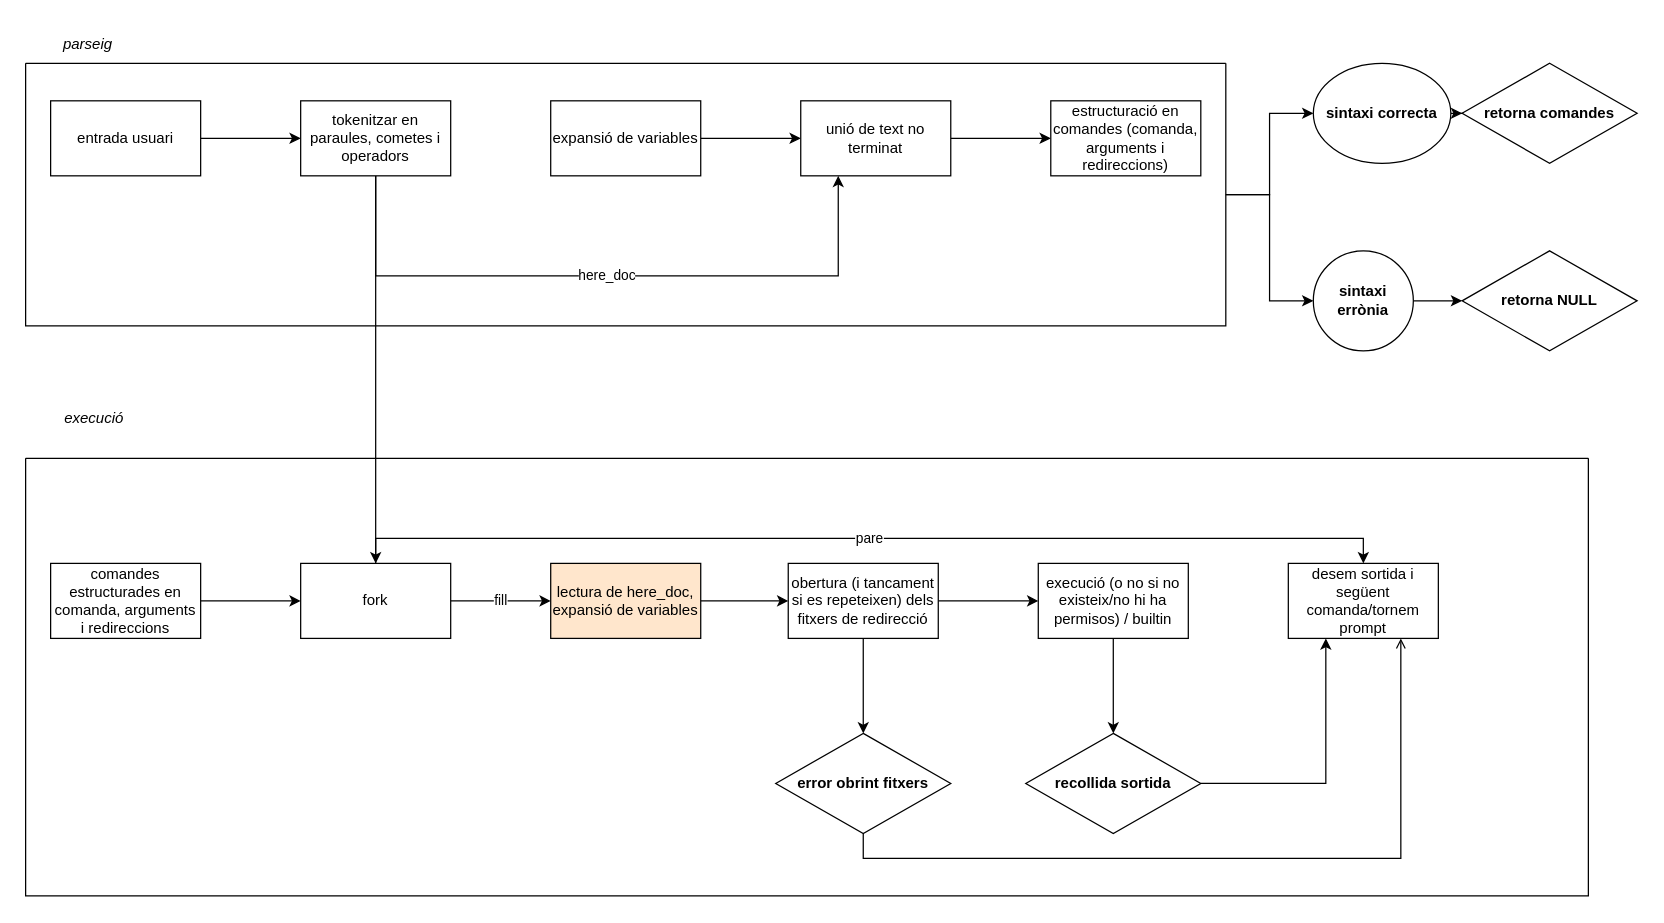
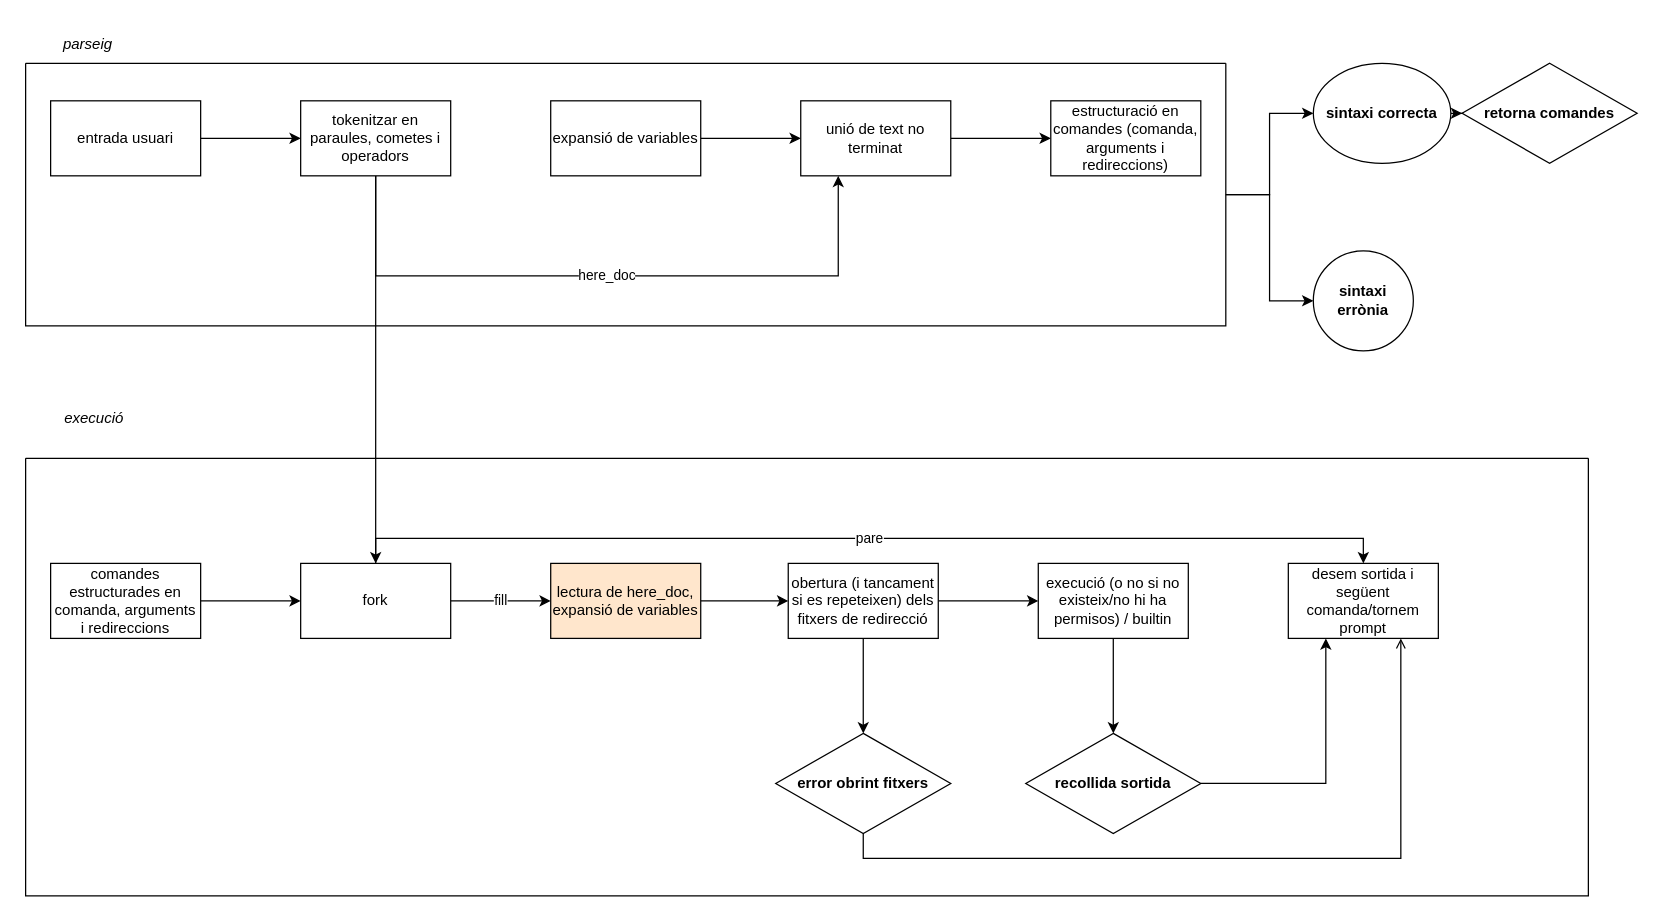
(1434, 301) -> none
(1549, 301) -> none
